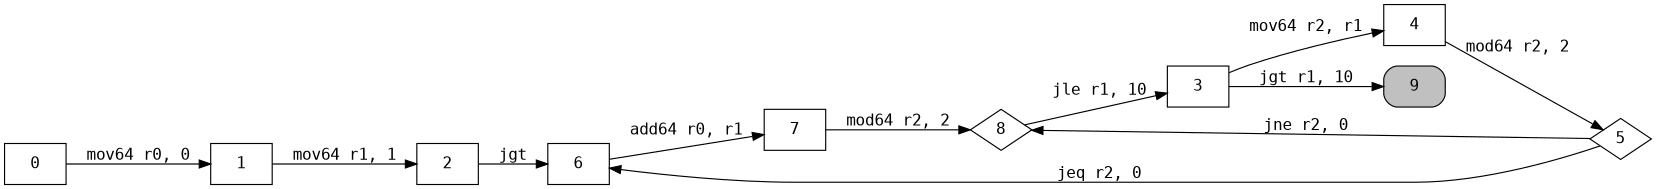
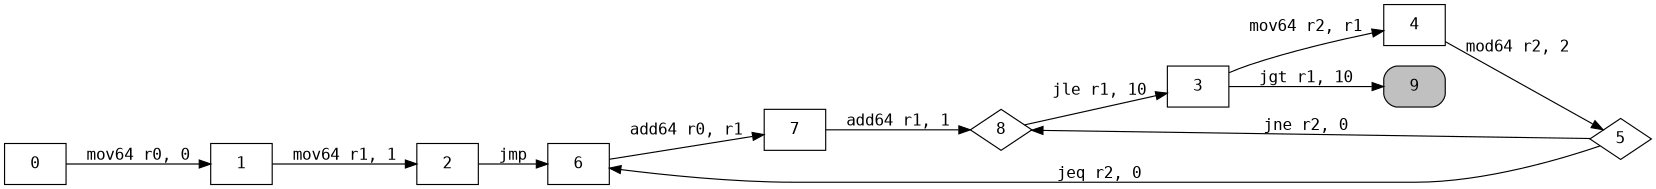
(898, 121) -> (898, 121)
(513, 155) -> (513, 155)
